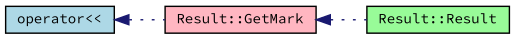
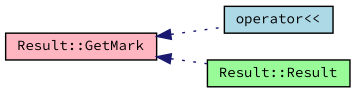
(147, 20) -> (197, 31)
